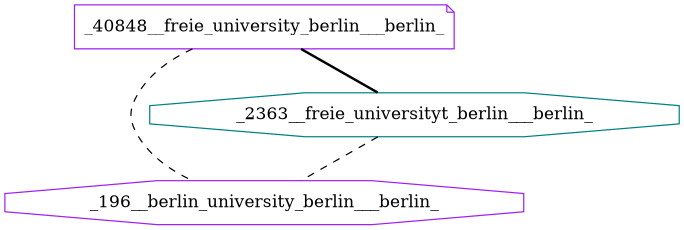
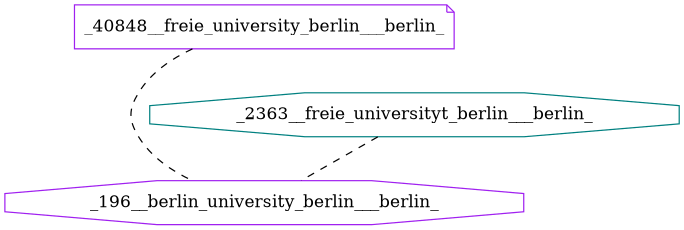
(339, 71) -> none
